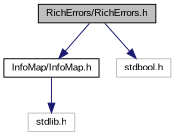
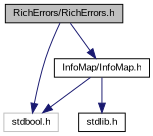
none -> (71, 92)
(51, 122) -> (102, 122)
